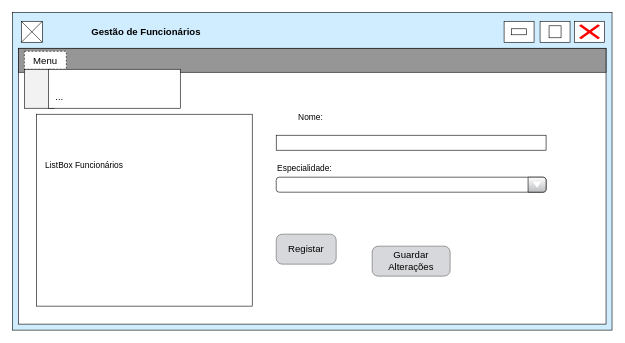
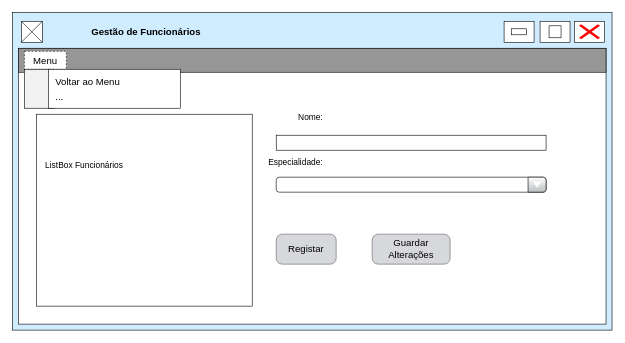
none -> (105, 81)
(309, 168) -> (300, 162)
(411, 261) -> (411, 249)
